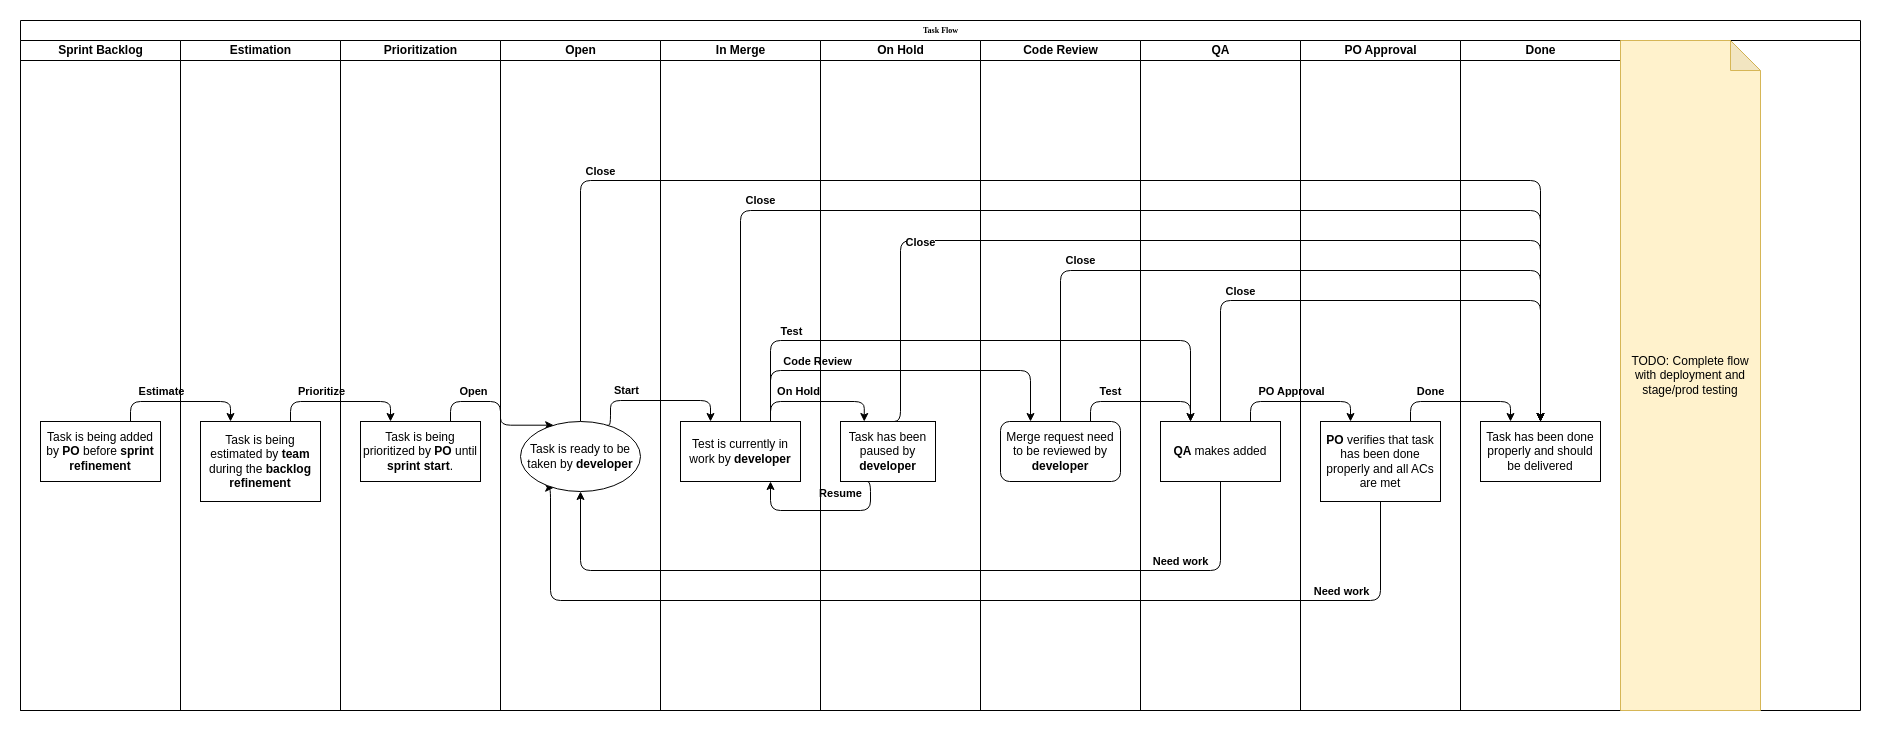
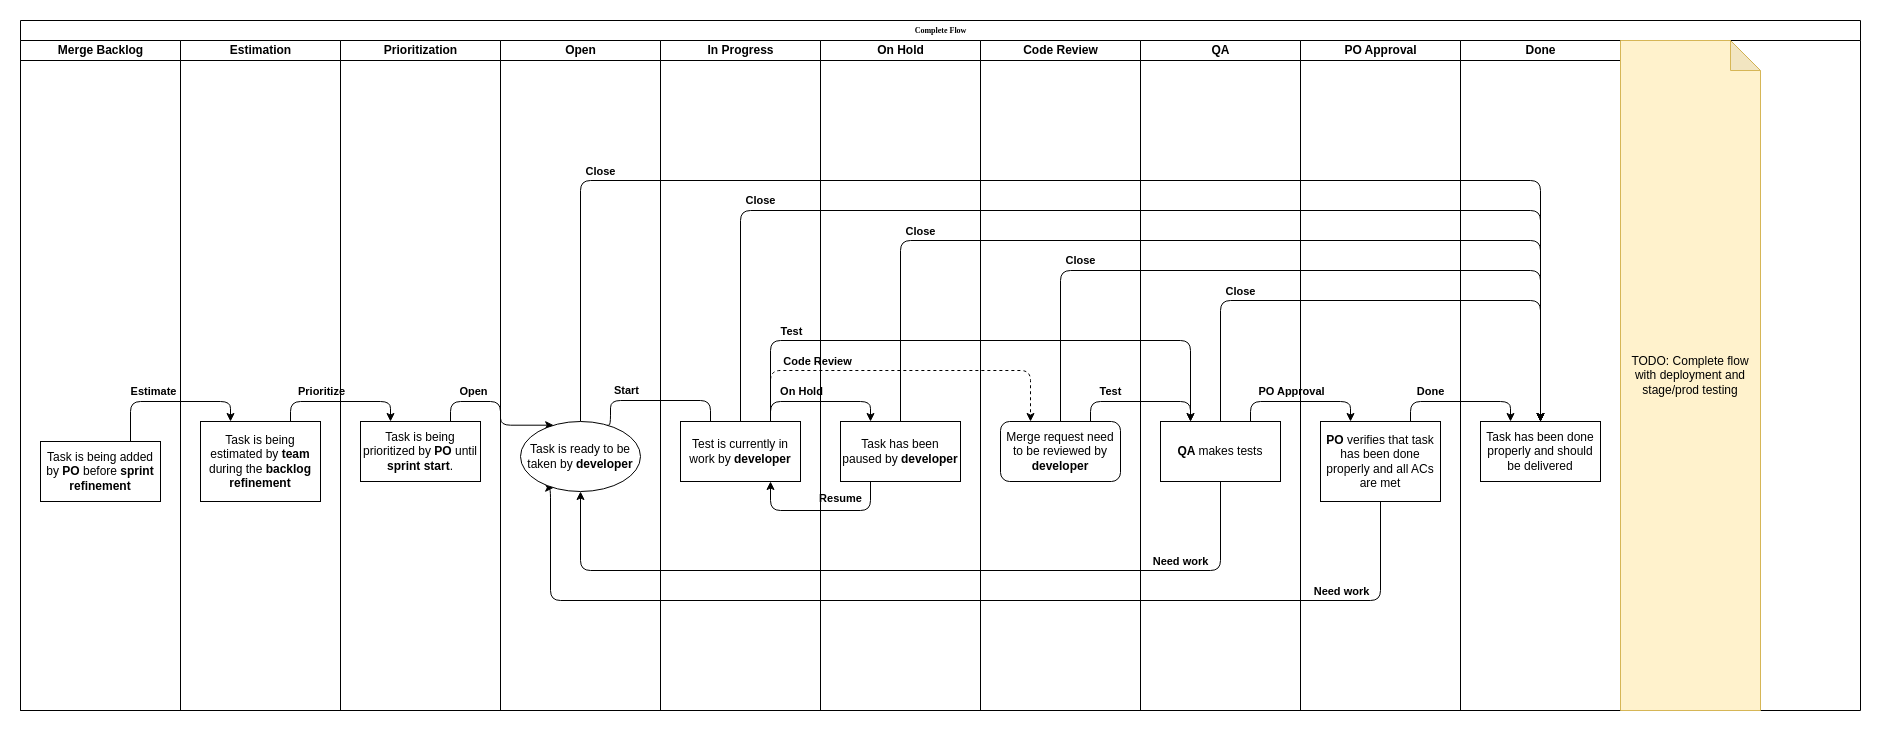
(941, 31) -> (941, 31)
(101, 51) -> (101, 51)
(741, 51) -> (741, 51)
(920, 371) -> (920, 371)
(710, 406) -> (711, 413)
(101, 452) -> (101, 472)
(888, 452) -> (901, 452)
(1221, 452) -> (1221, 452)
